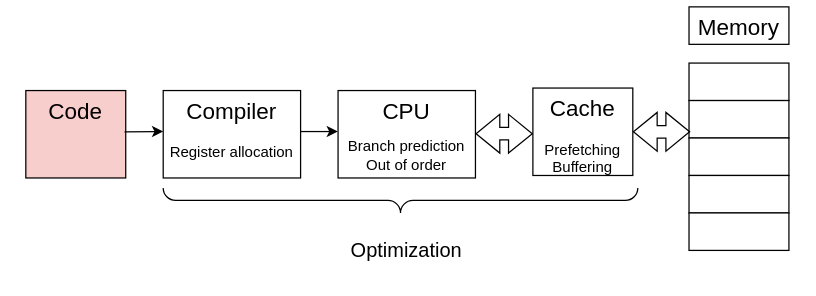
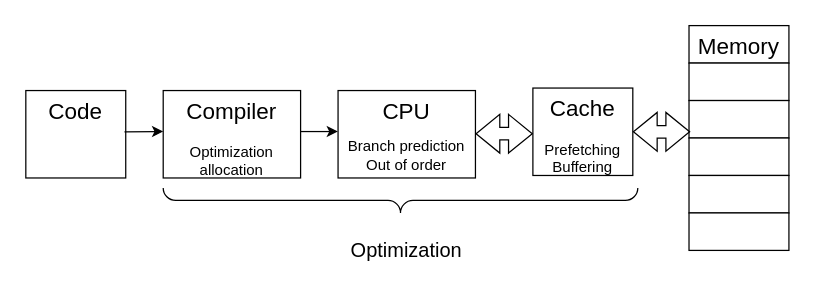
(739, 26) -> (739, 44)
(76, 134) -> (76, 134)
(232, 140) -> (232, 140)
